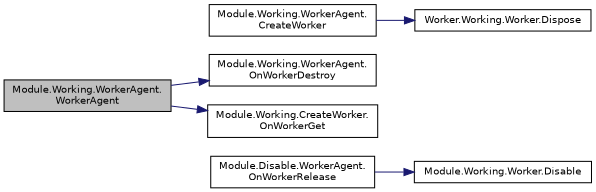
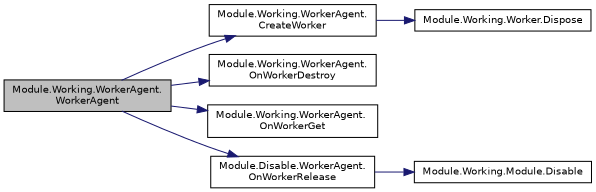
(503, 20) -> (503, 20)
none -> (173, 58)
(293, 121) -> (293, 121)
none -> (174, 134)
(503, 172) -> (503, 172)
